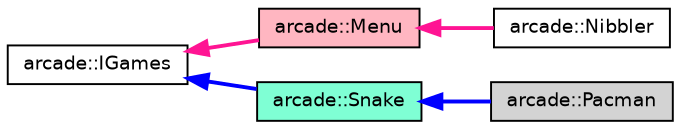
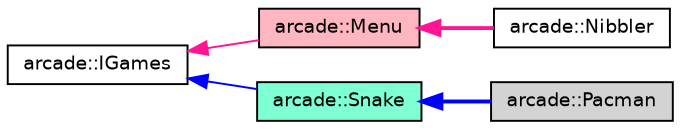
(233, 44) -> (233, 44)
(232, 85) -> (232, 85)
